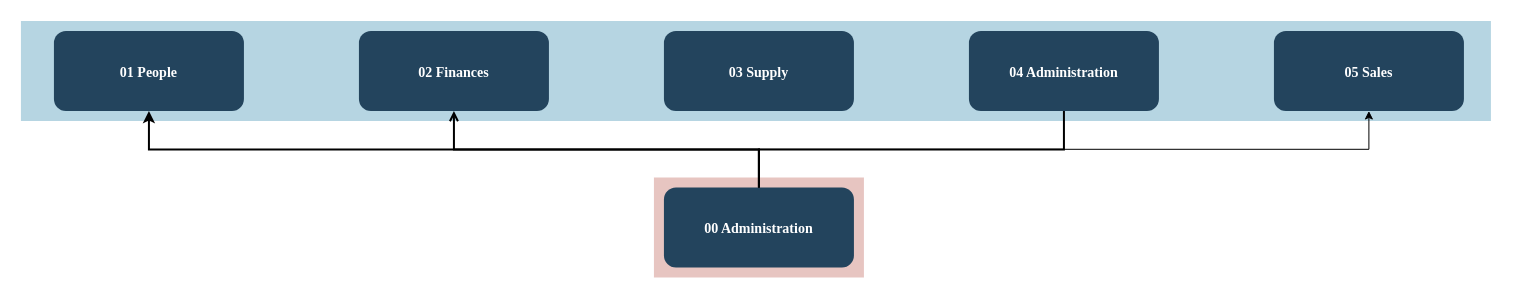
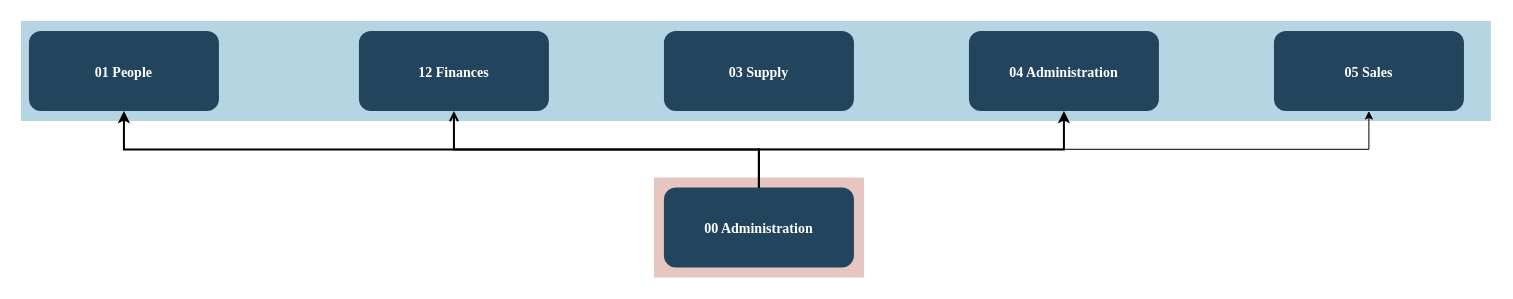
(149, 71) -> (124, 71)
(453, 72) -> (453, 72)
(1064, 117) -> (1064, 121)
